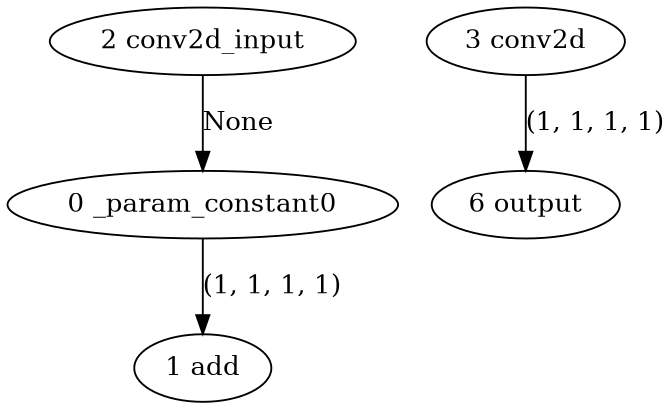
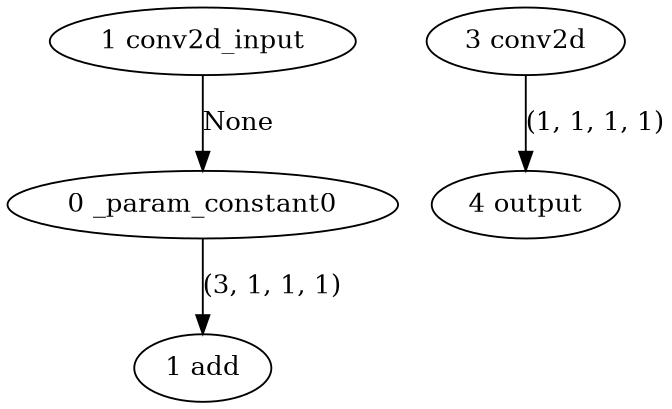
(203, 41) -> (203, 41)
(526, 205) -> (526, 205)
(272, 286) -> (272, 286)
